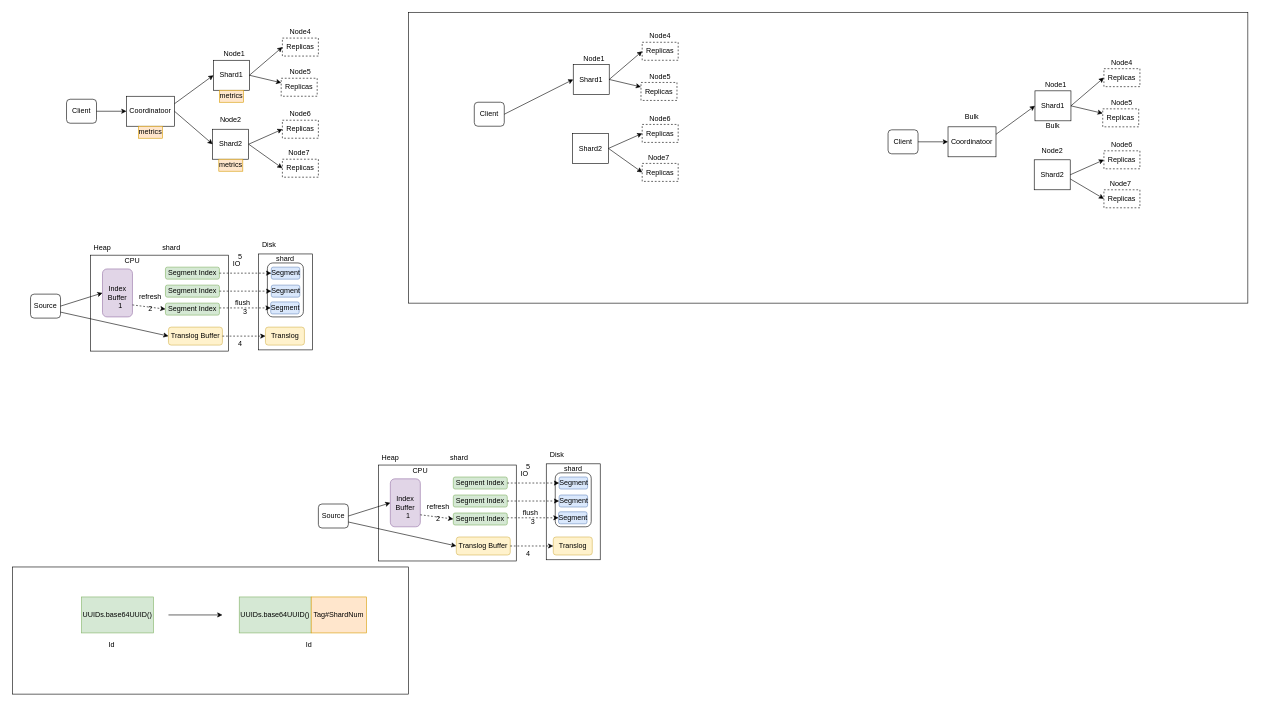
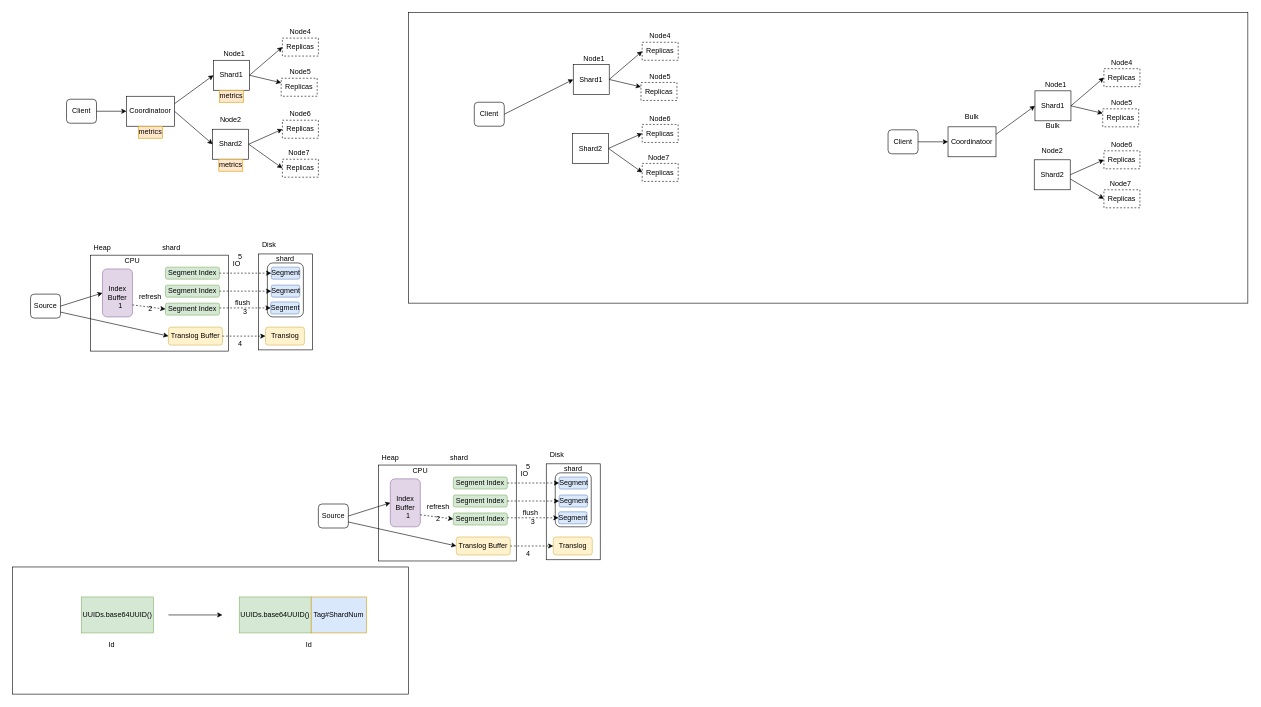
(339, 615) -> (339, 615)
